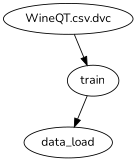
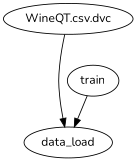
(79, 46) -> (59, 76)
